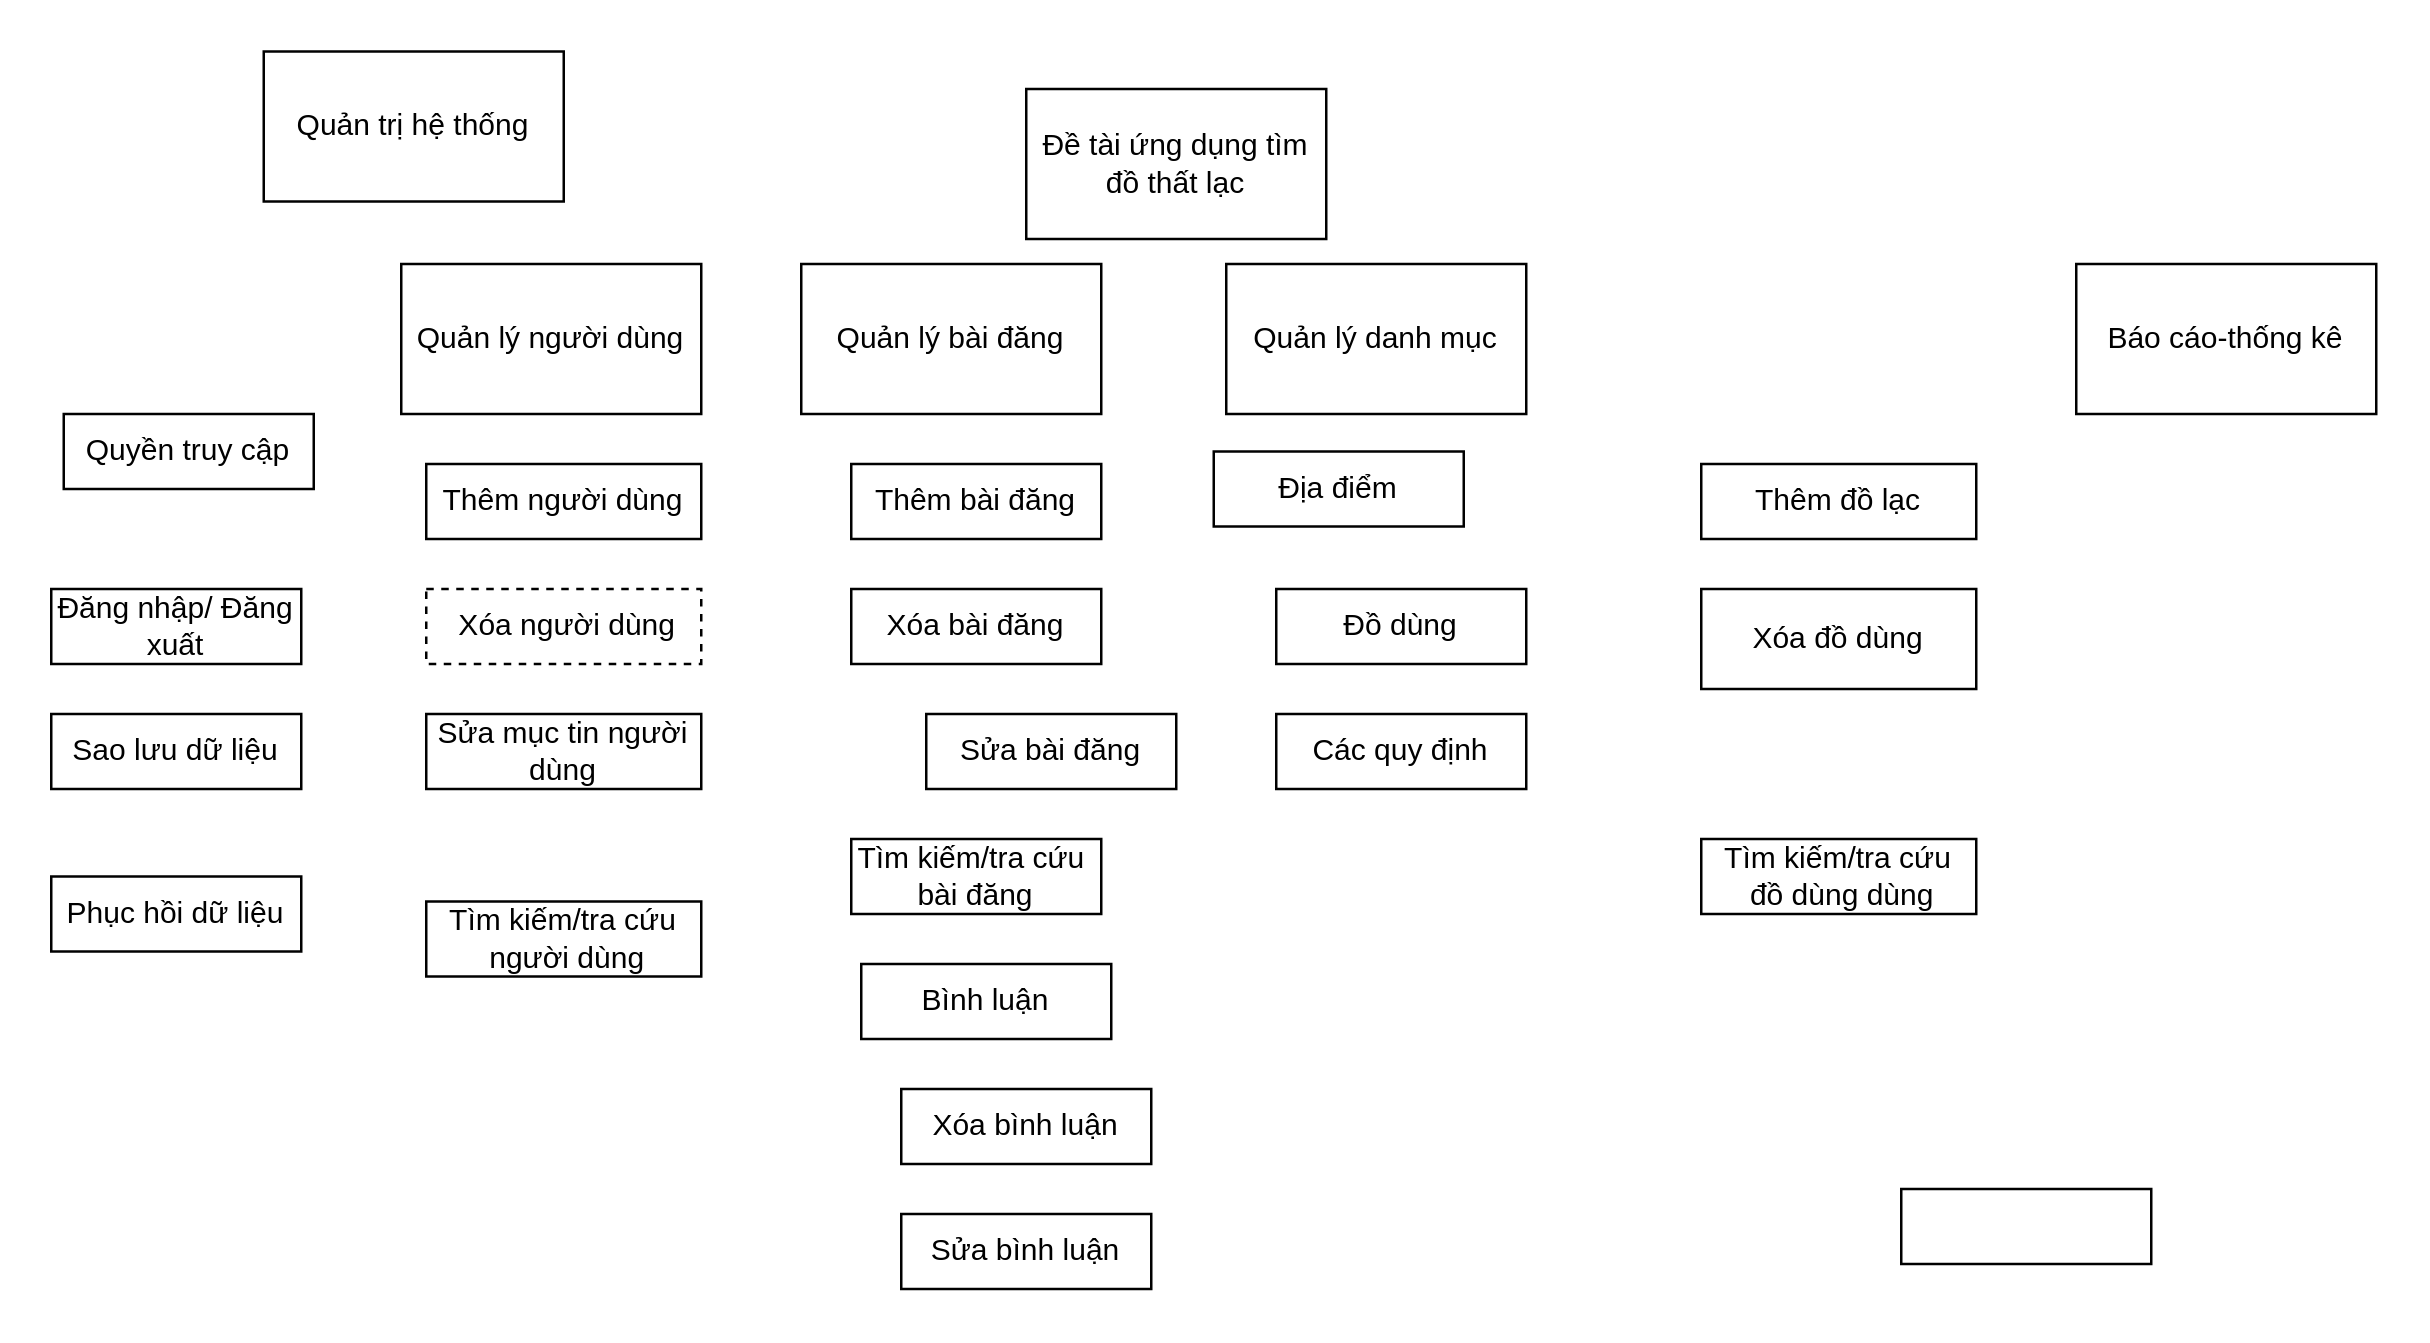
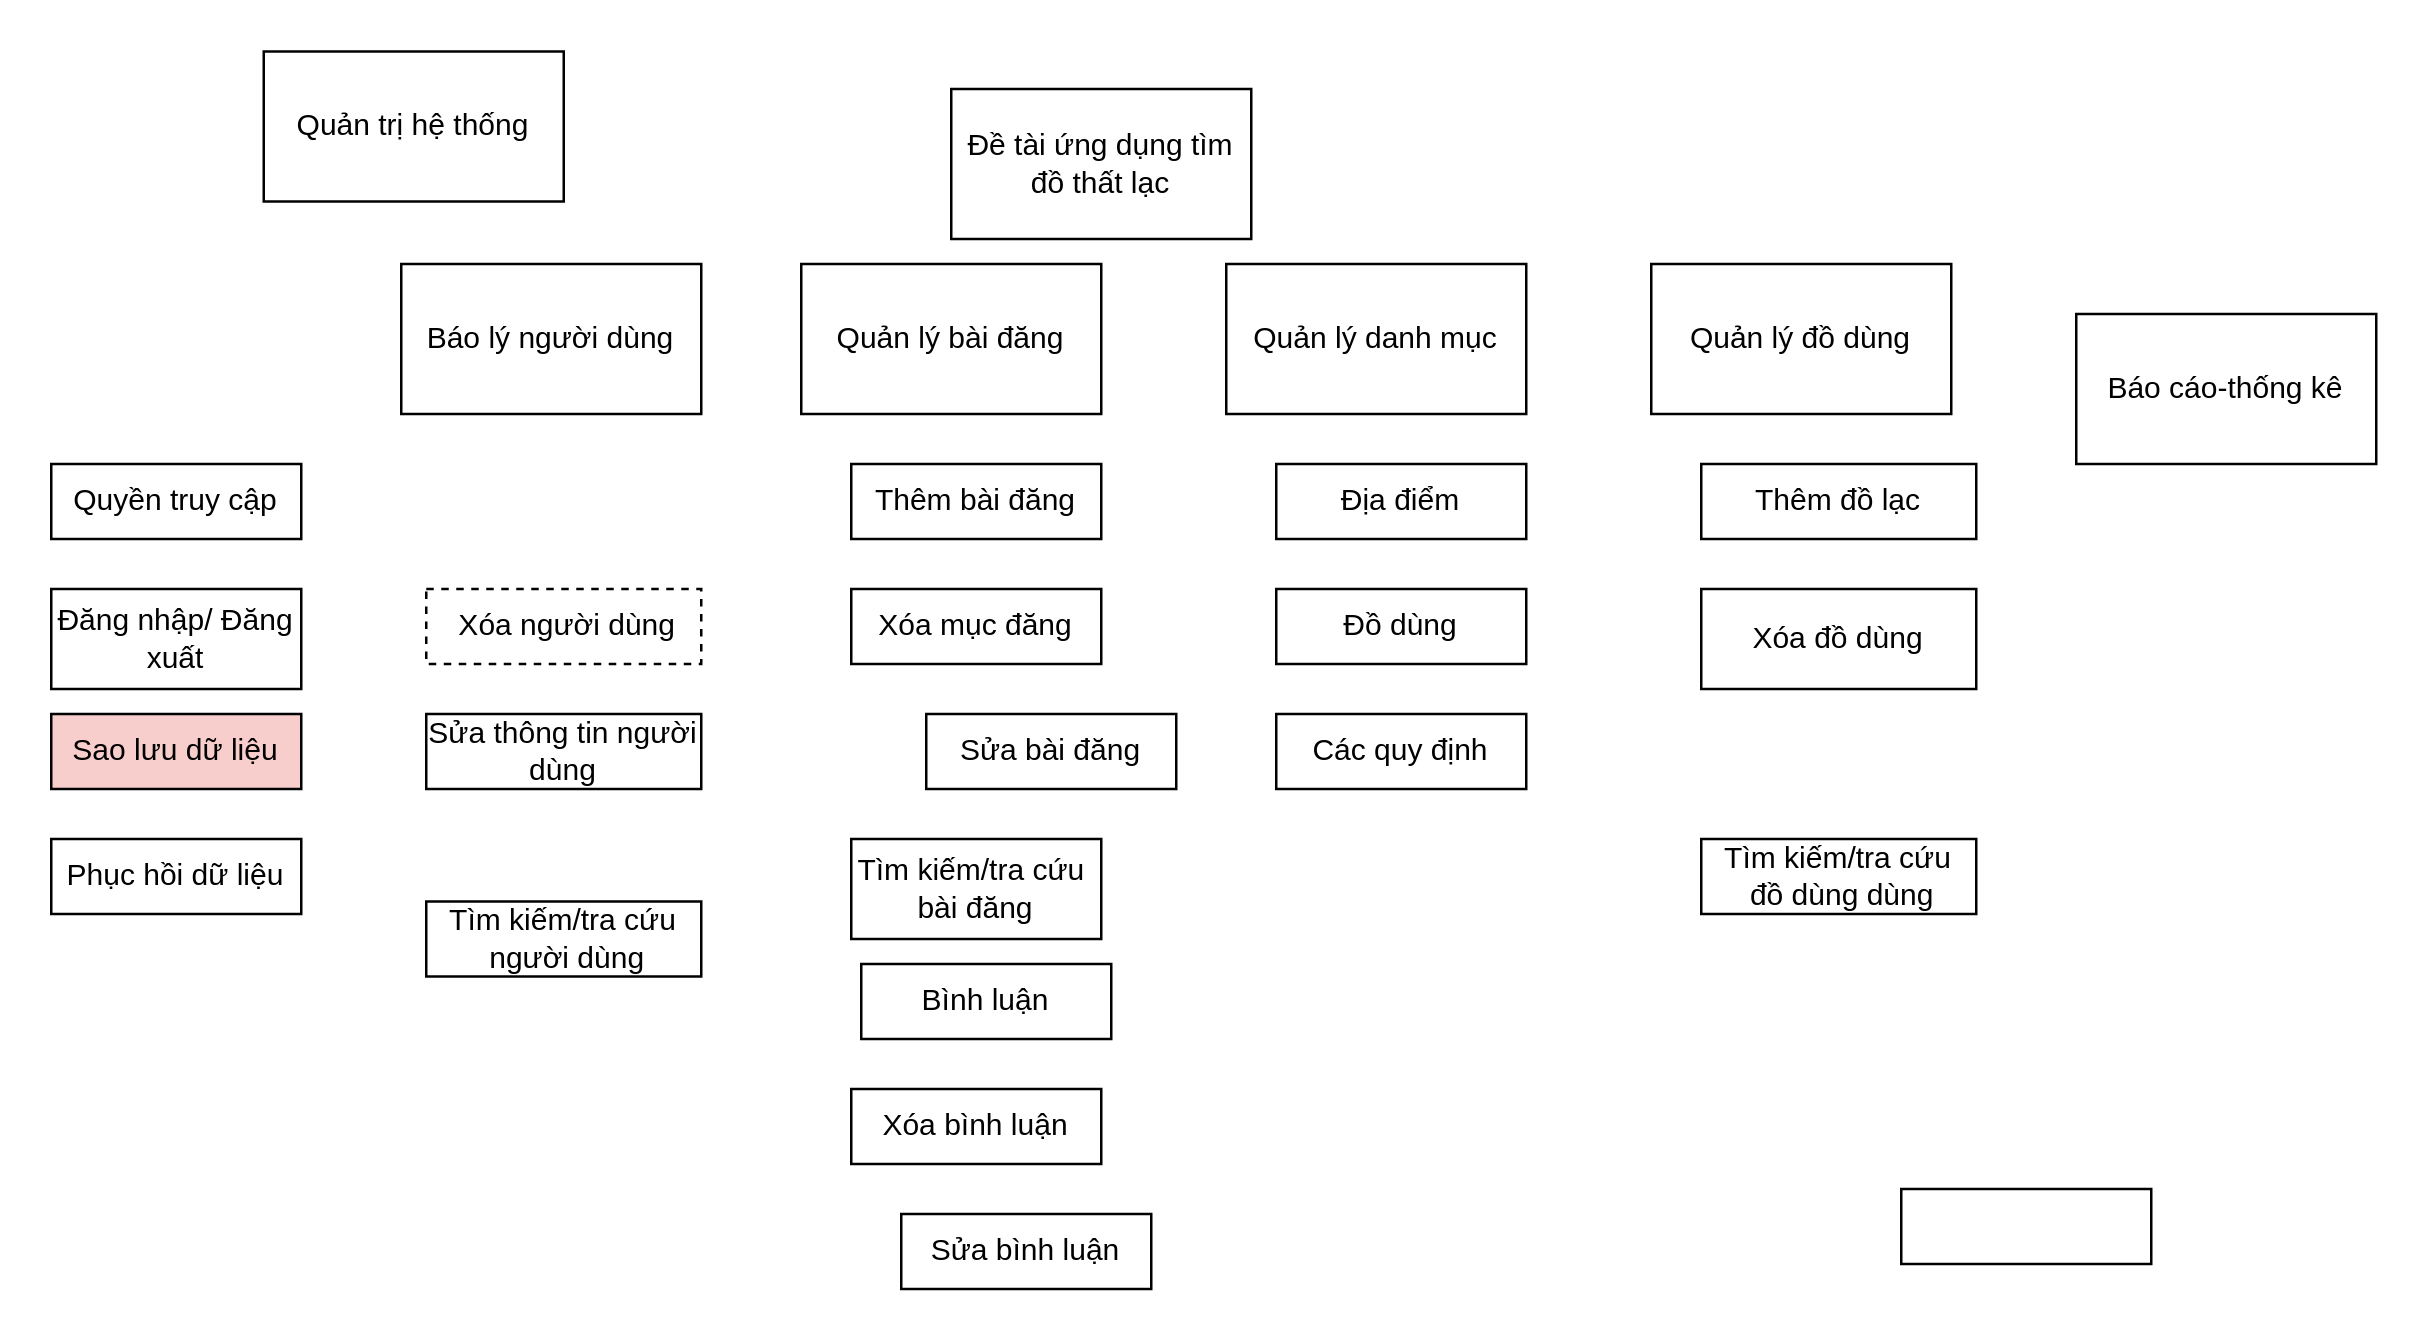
(1176, 164) -> (1101, 164)
(551, 339) -> (551, 339)
none -> (1801, 339)
(2226, 339) -> (2226, 389)
(189, 451) -> (176, 501)
(1339, 489) -> (1401, 501)
(564, 501) -> none
(176, 626) -> (176, 639)
(976, 626) -> (976, 626)
(176, 751) -> (176, 751)
(564, 751) -> (564, 751)
(976, 876) -> (976, 889)
(176, 914) -> (176, 876)
(1026, 1126) -> (976, 1126)
